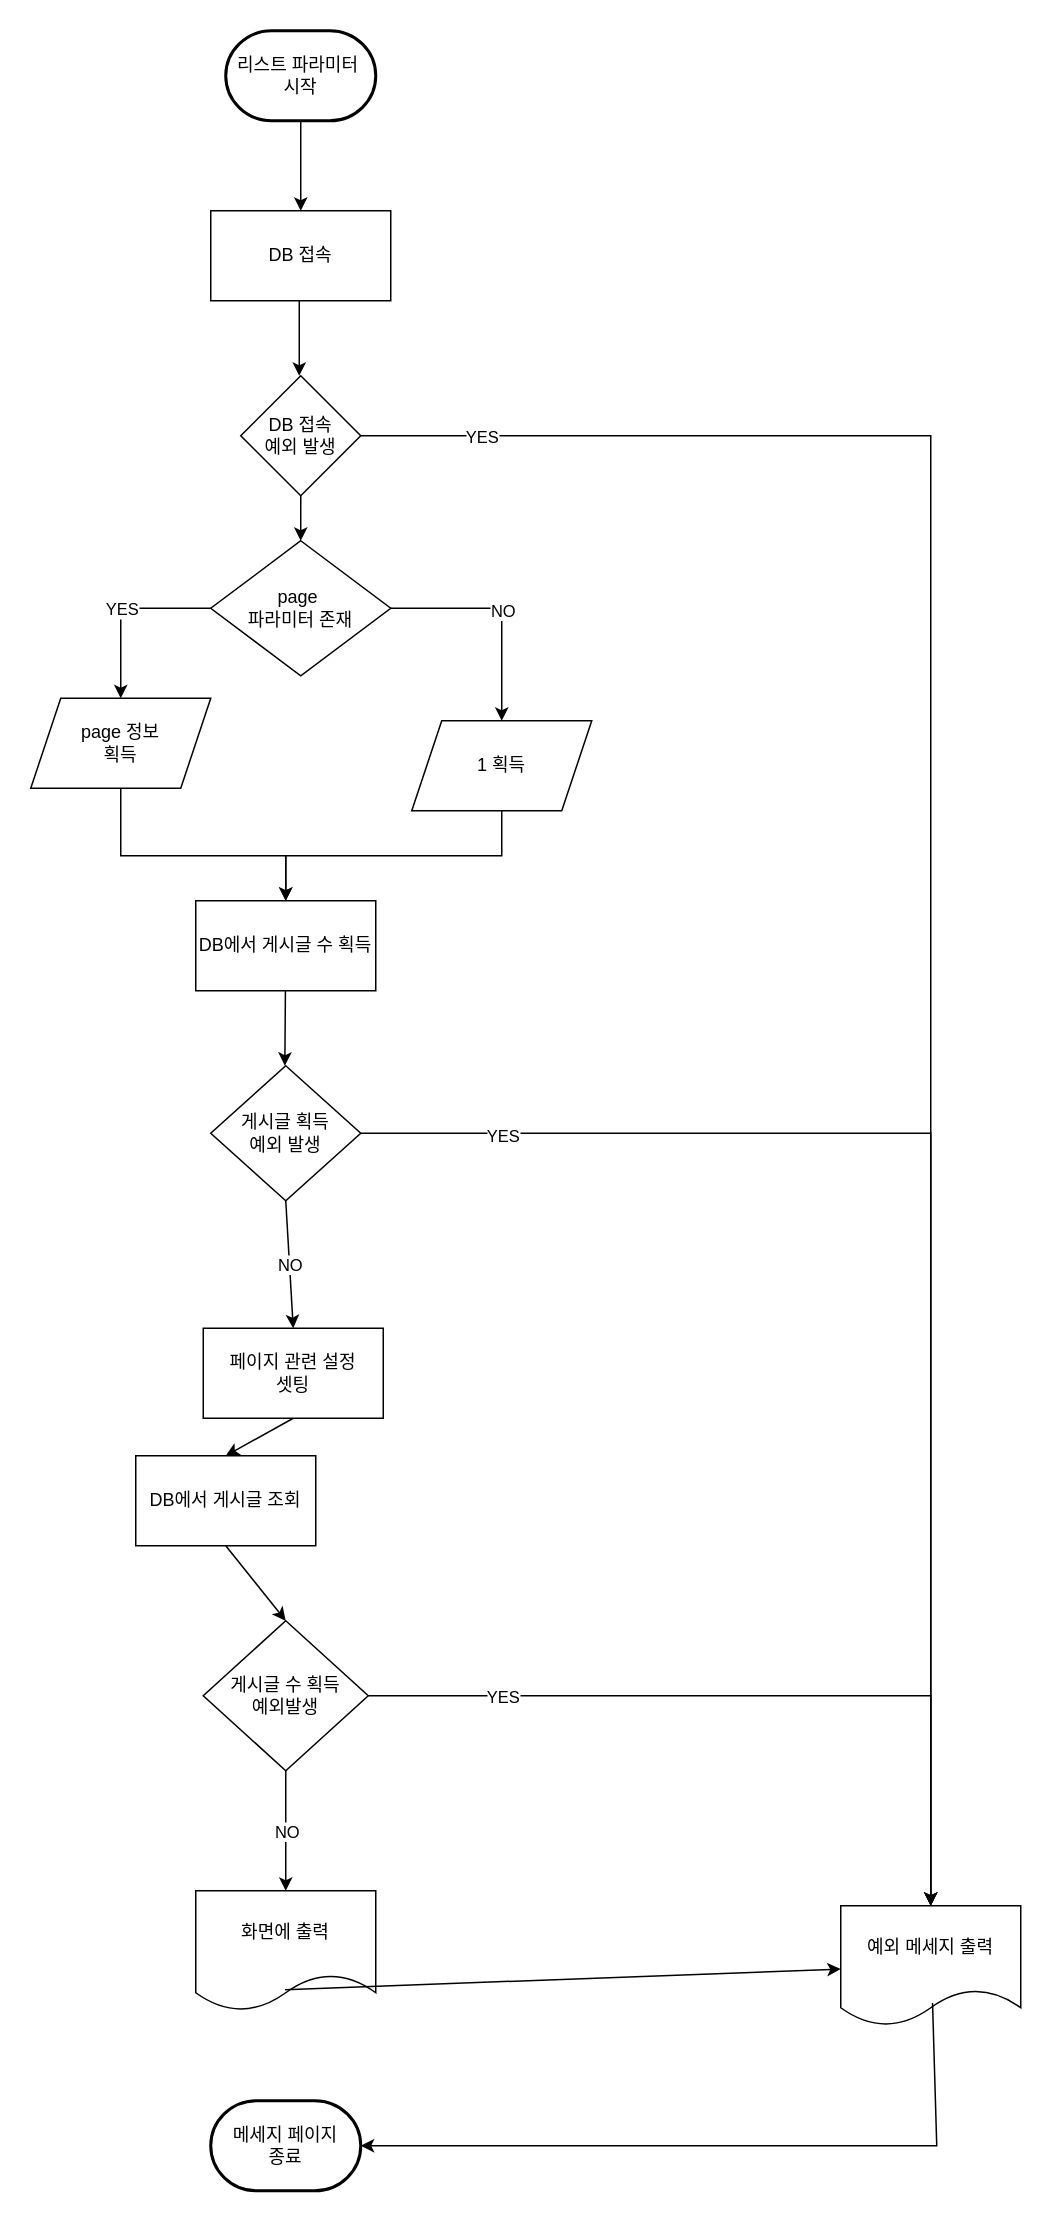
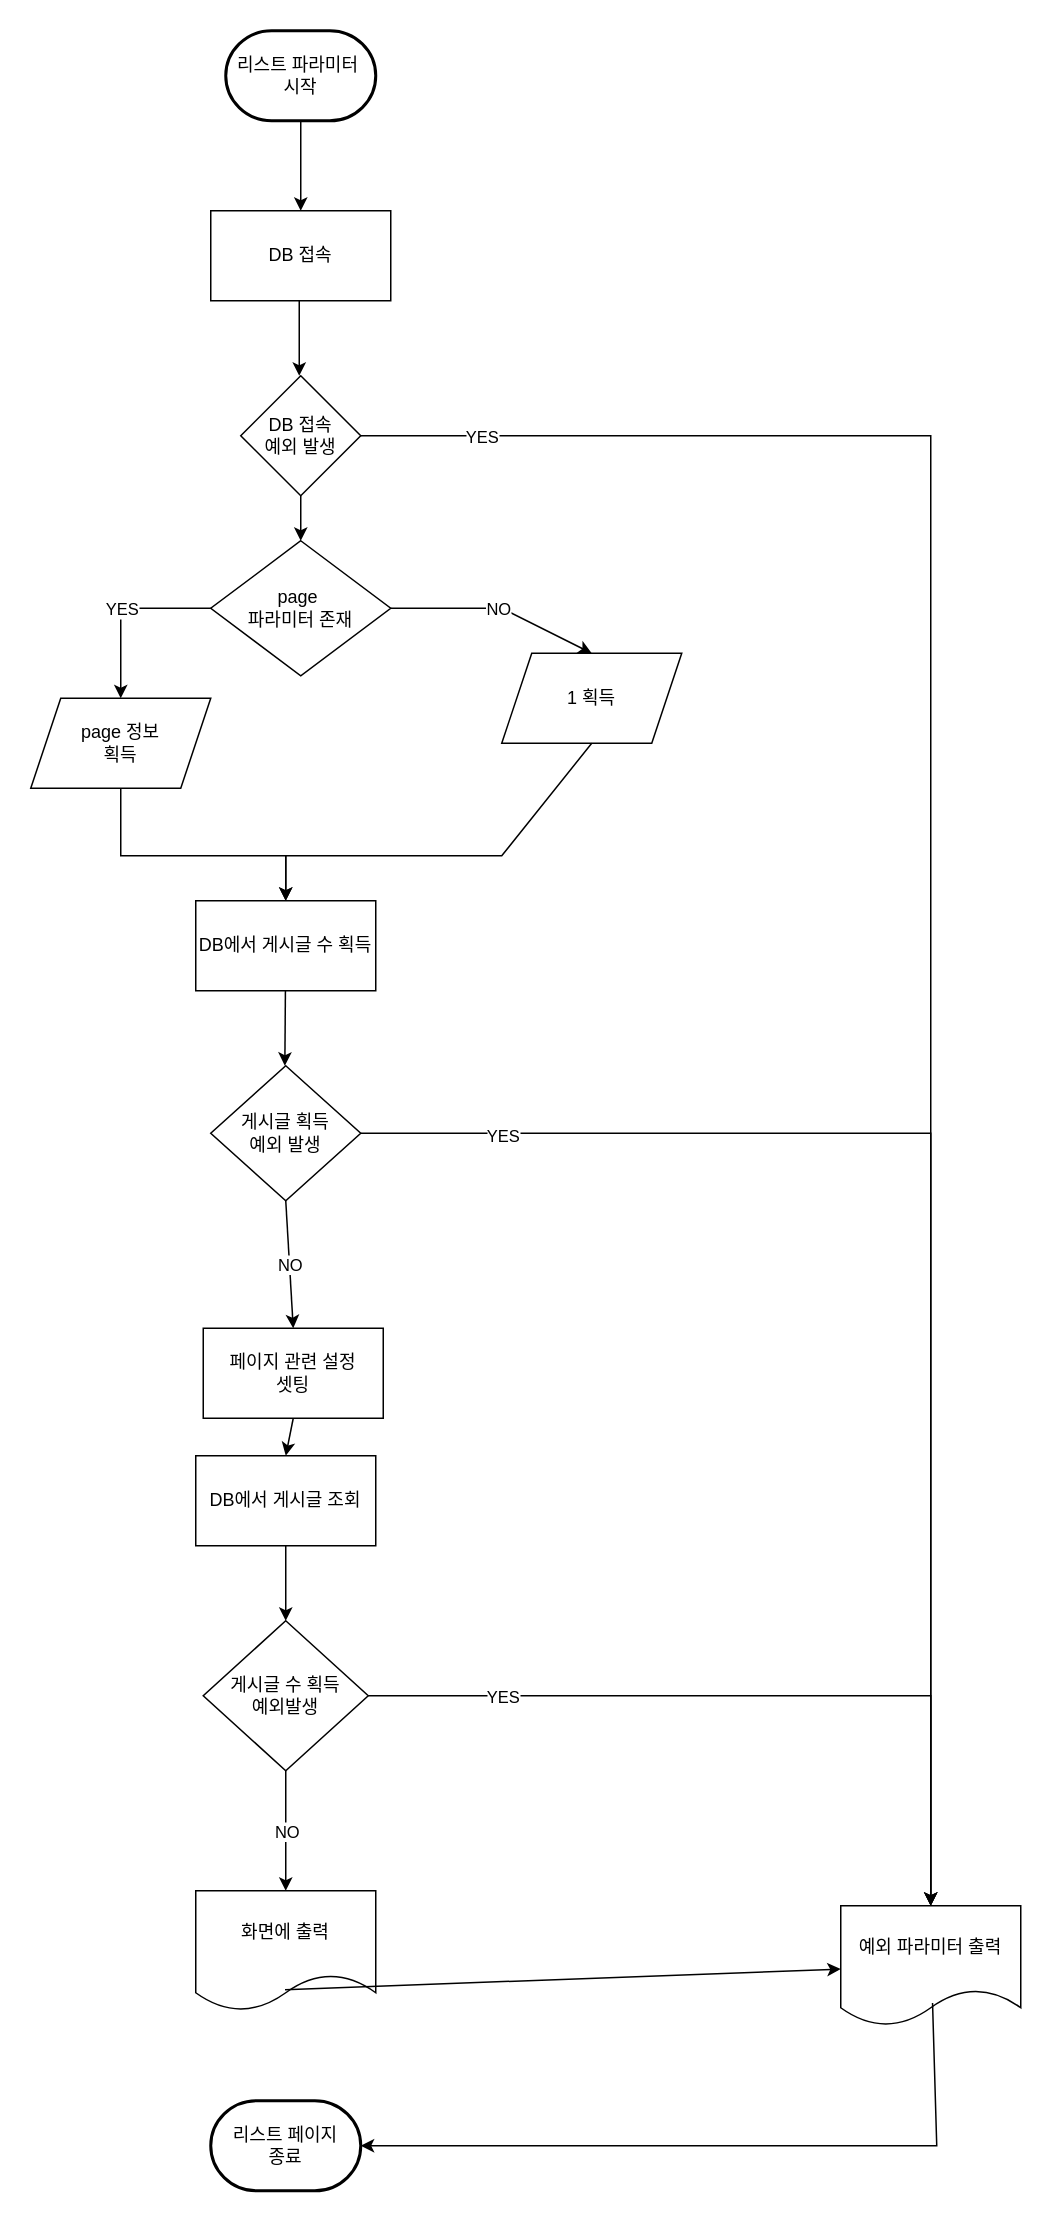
(502, 766) -> (592, 698)
(226, 1501) -> (286, 1501)
(931, 1948) -> (931, 1948)
(286, 2146) -> (286, 2146)
